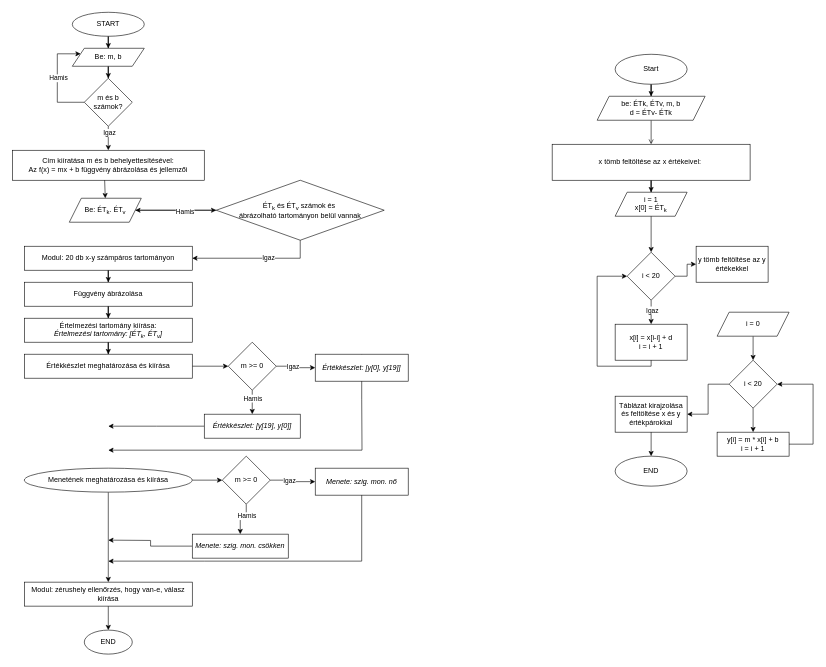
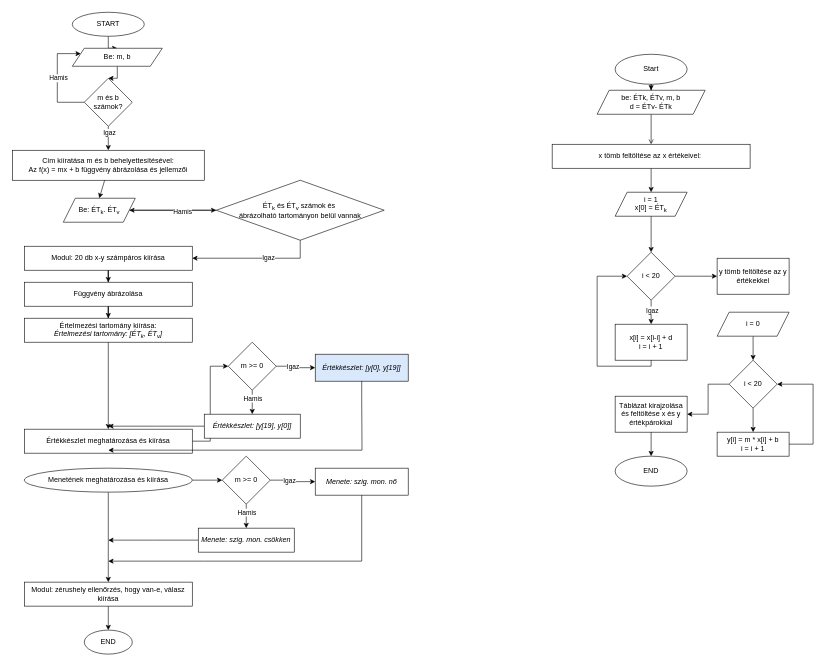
(108, 57) -> (117, 57)
(651, 108) -> (651, 102)
(651, 162) -> (651, 156)
(105, 210) -> (99, 210)
(108, 258) -> (108, 258)
(732, 264) -> (753, 276)
(108, 366) -> (108, 441)
(362, 368) -> (362, 368)
(240, 546) -> (246, 540)
